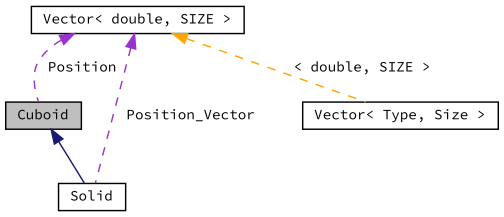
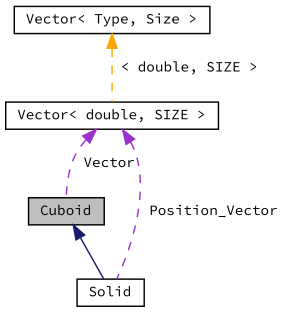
(79, 68) -> (106, 163)
(276, 70) -> (112, 75)
